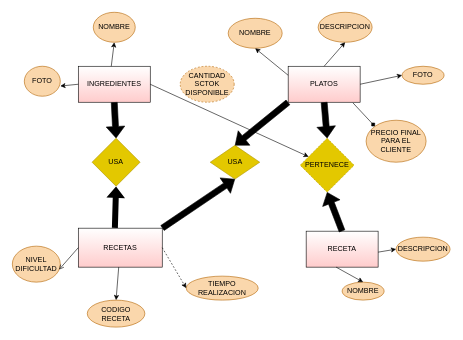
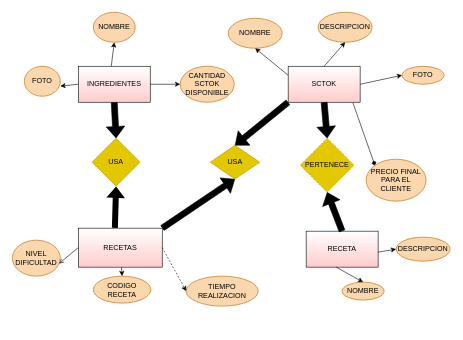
(207, 84) -> (207, 84)
(324, 84) -> (324, 84)
(198, 106) -> (155, 84)
(396, 141) -> (396, 180)
(36, 264) -> (36, 258)
(222, 288) -> (222, 291)
(116, 314) -> (122, 290)
